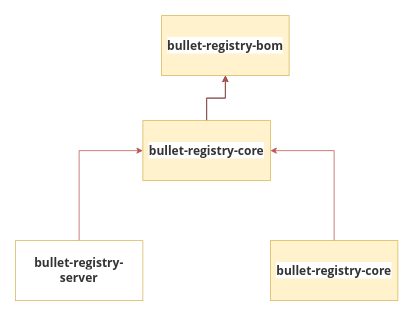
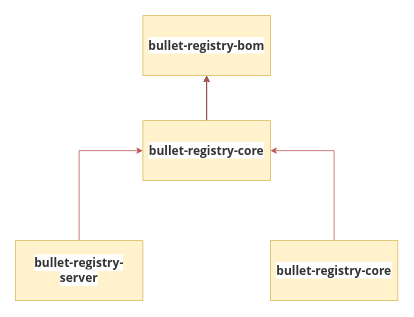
(225, 45) -> (207, 45)
(79, 270) -> (79, 270)
